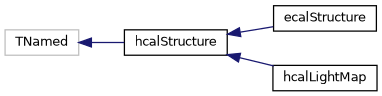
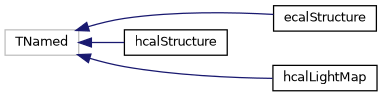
(257, 29) -> (180, 13)
(257, 62) -> (180, 74)
